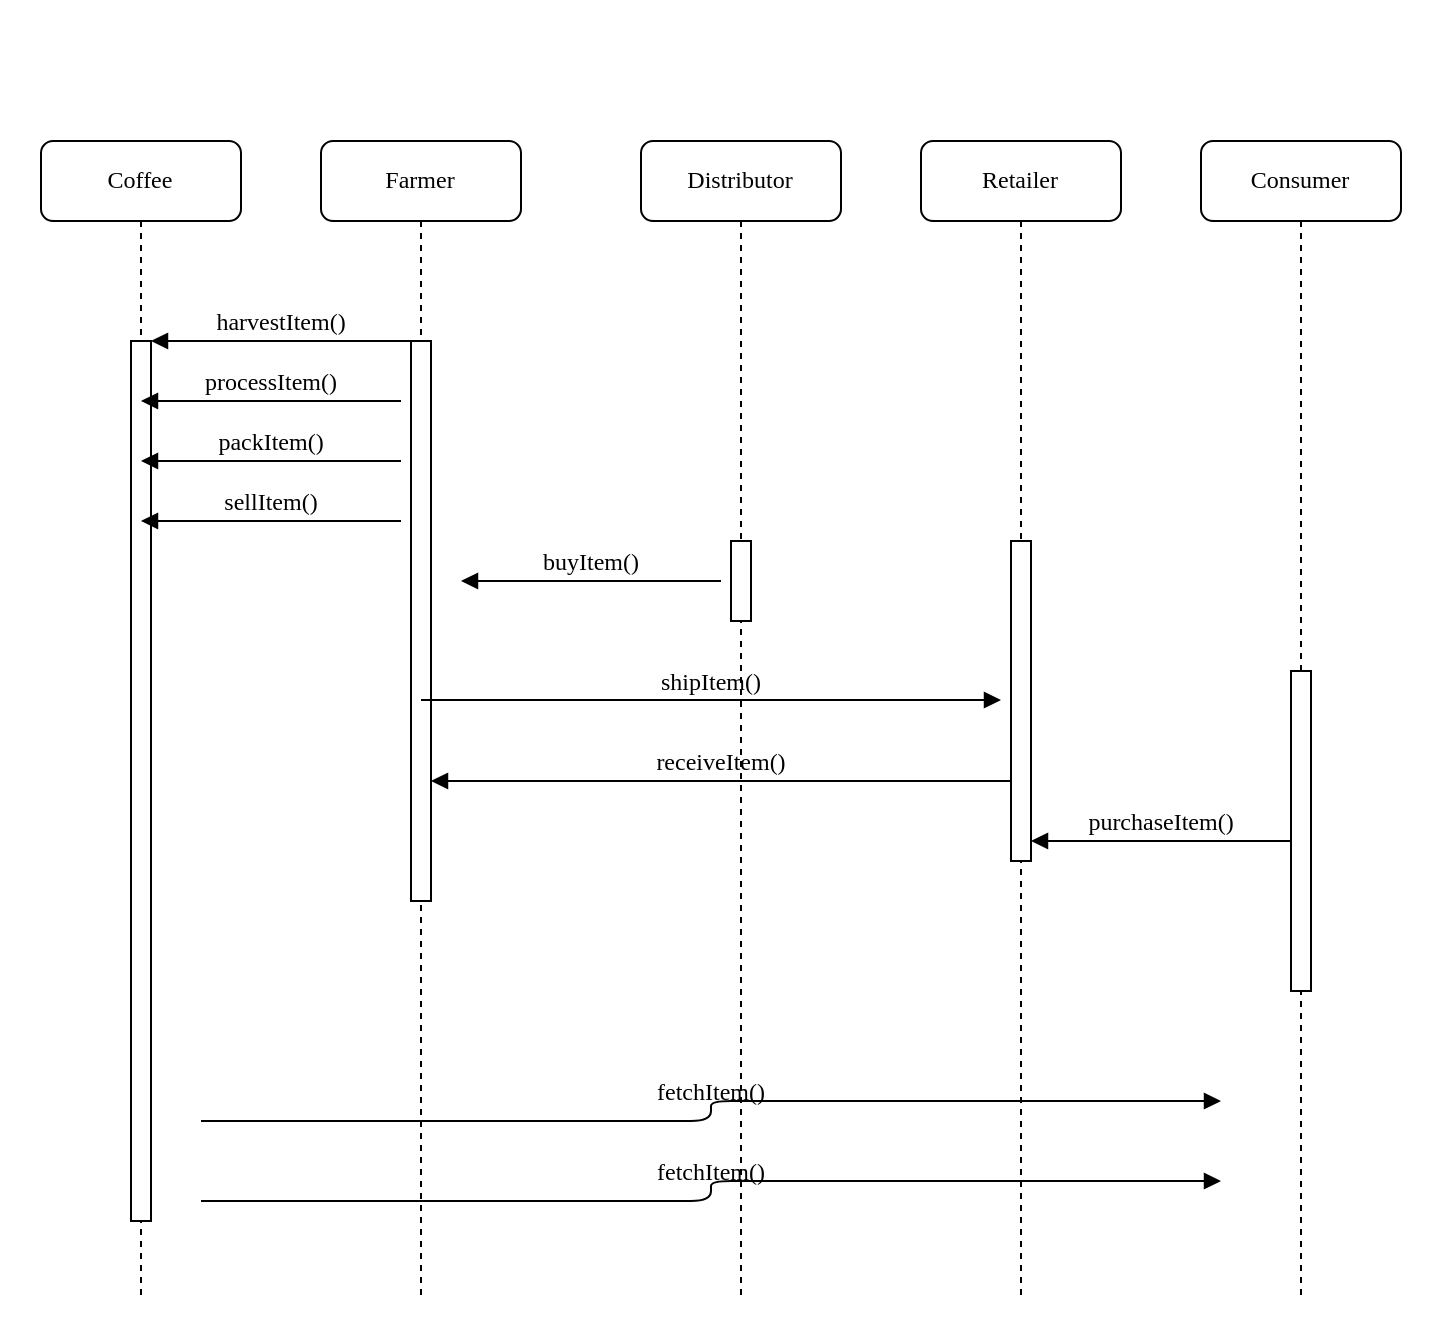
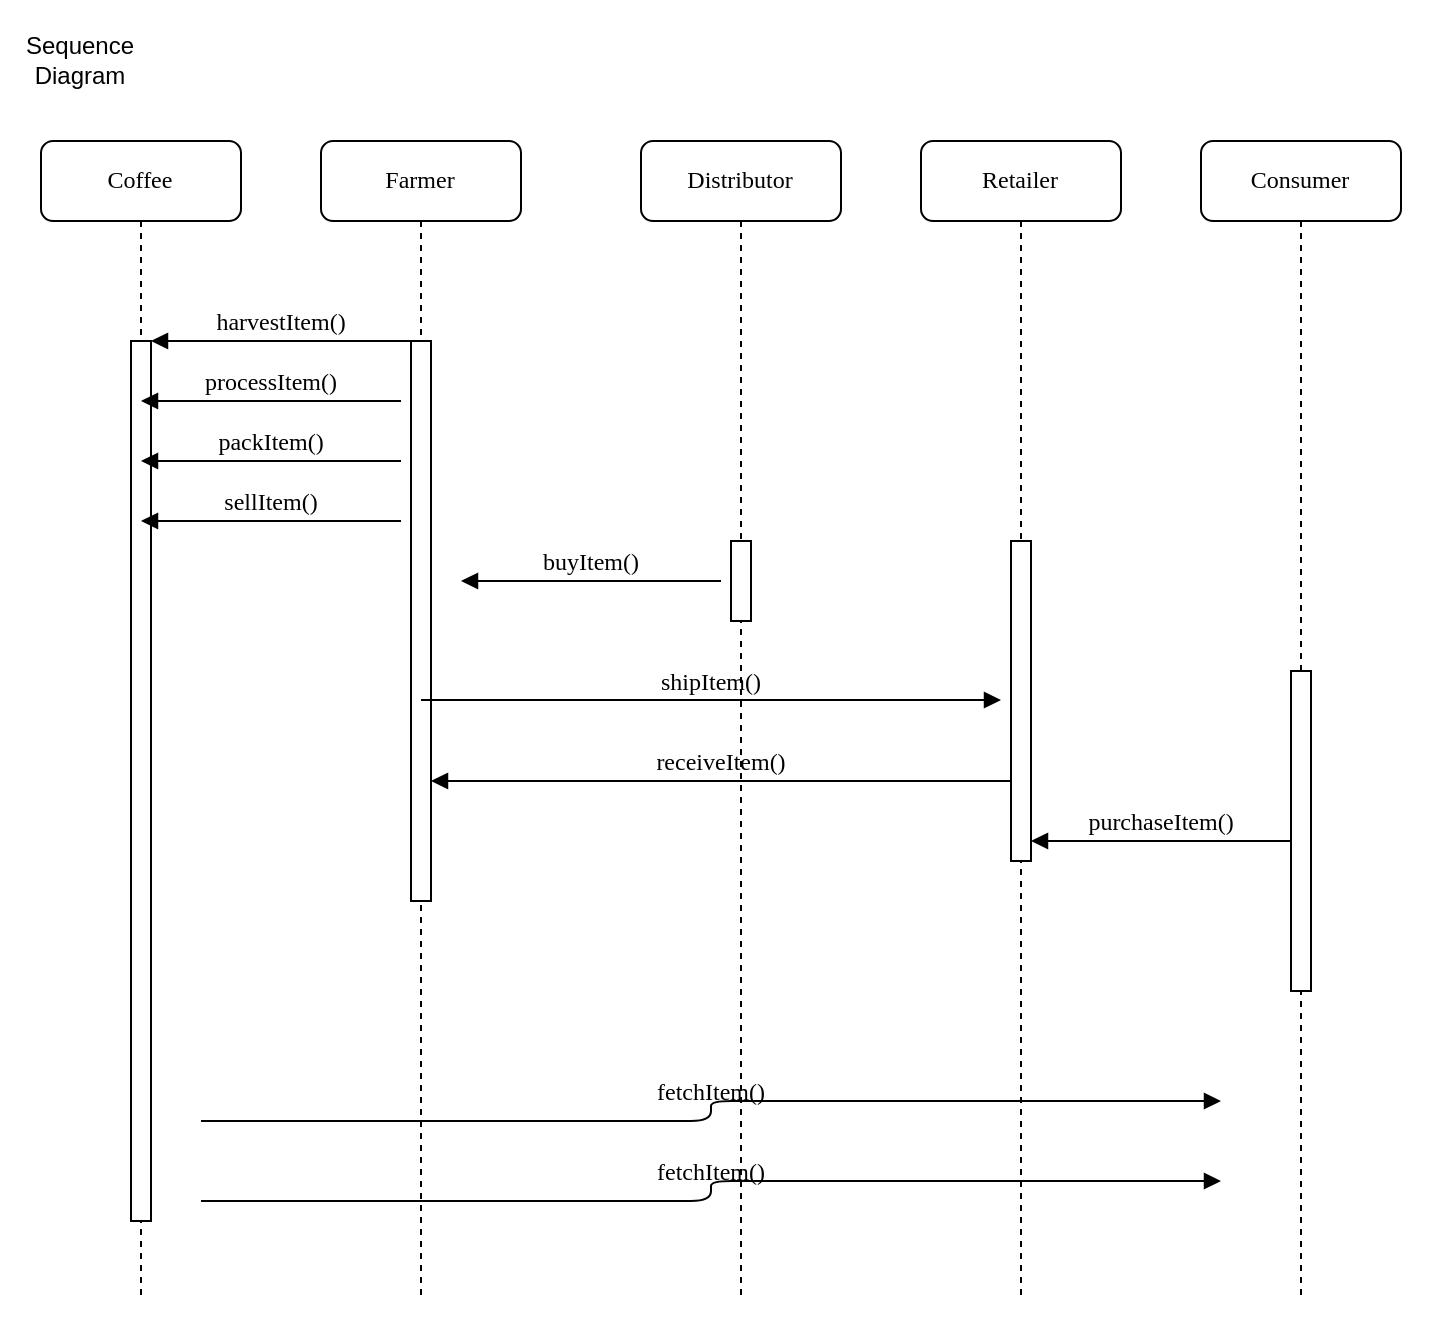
none -> (81, 61)
